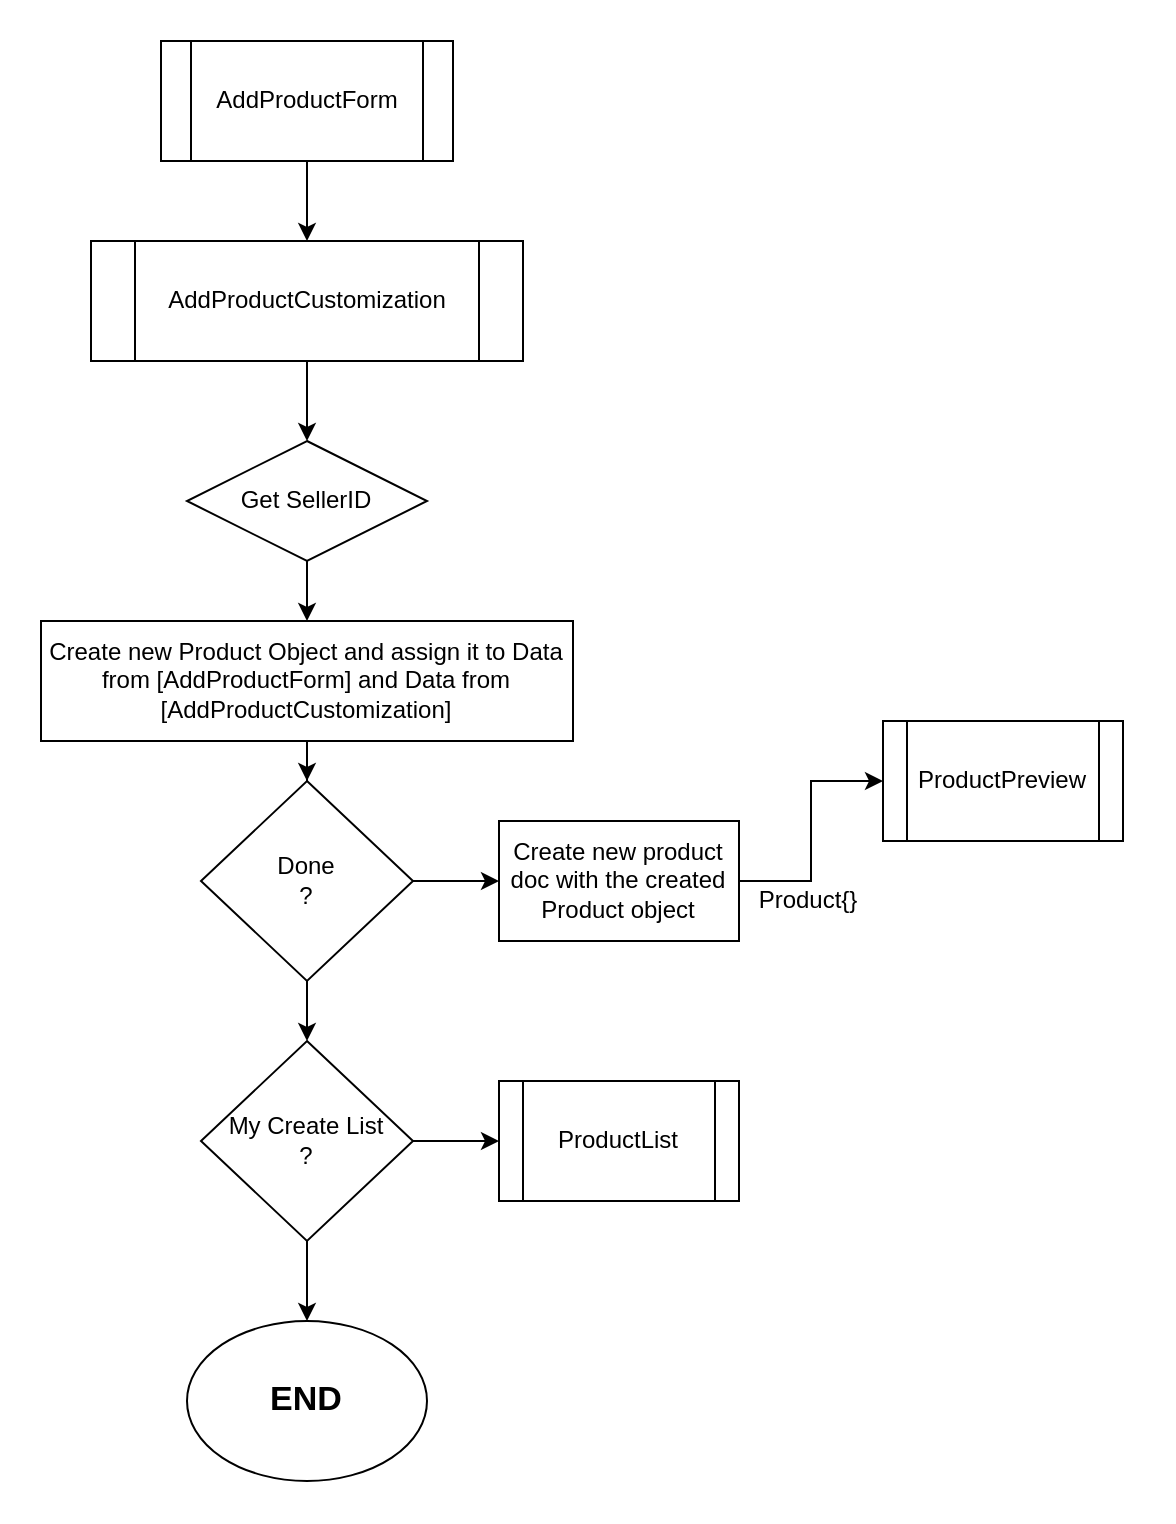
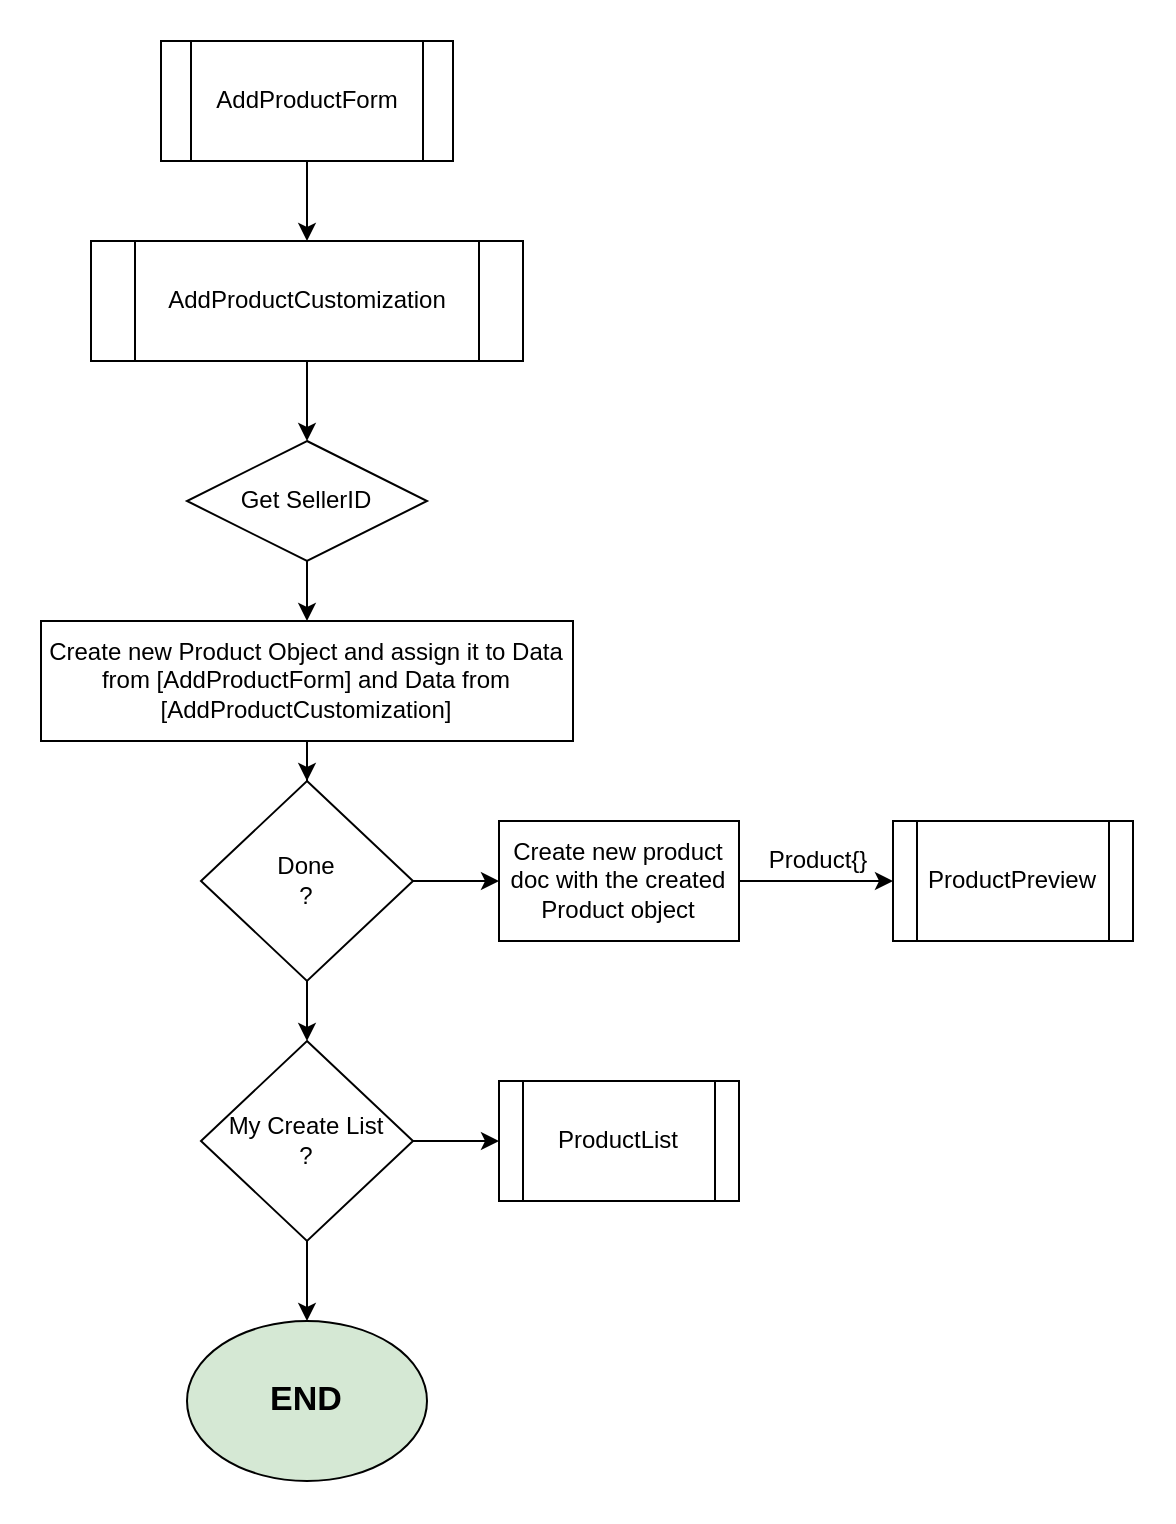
(1003, 781) -> (1013, 881)
(809, 901) -> (819, 861)
(307, 1401) -> (307, 1401)
